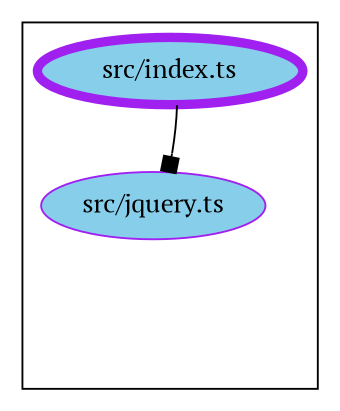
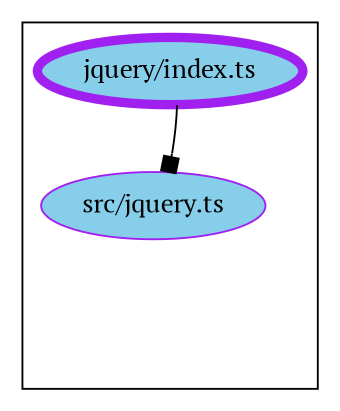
(170, 71) -> (170, 71)
